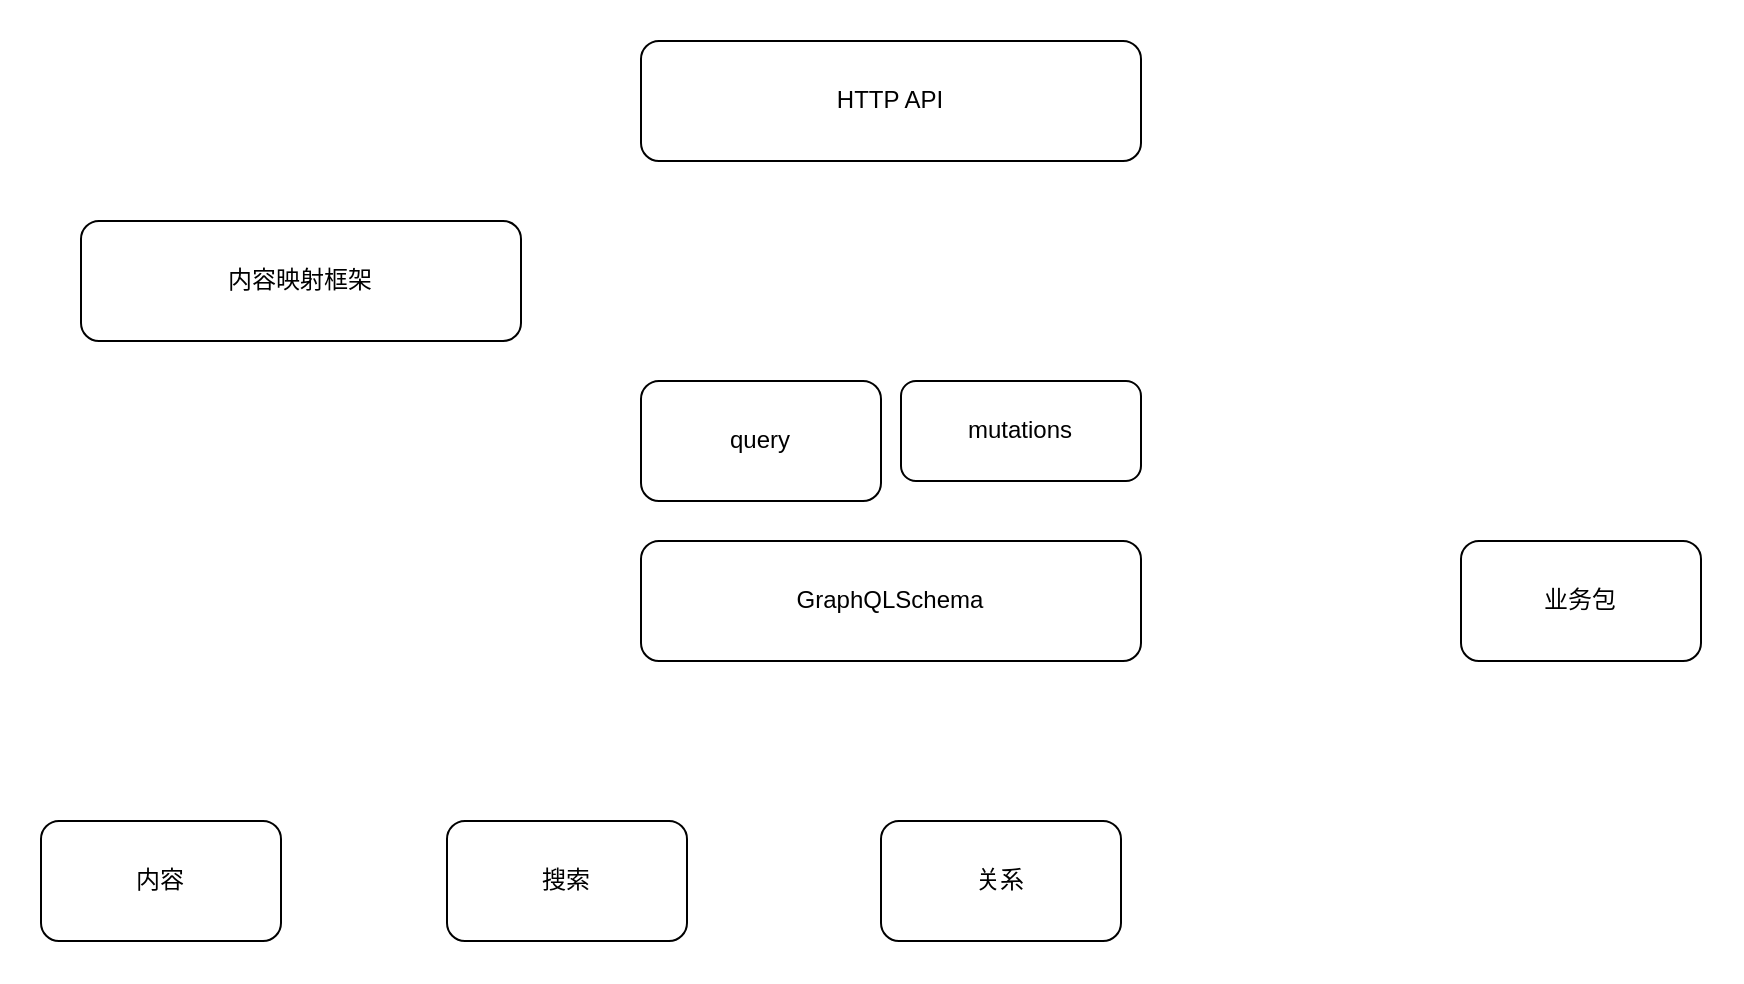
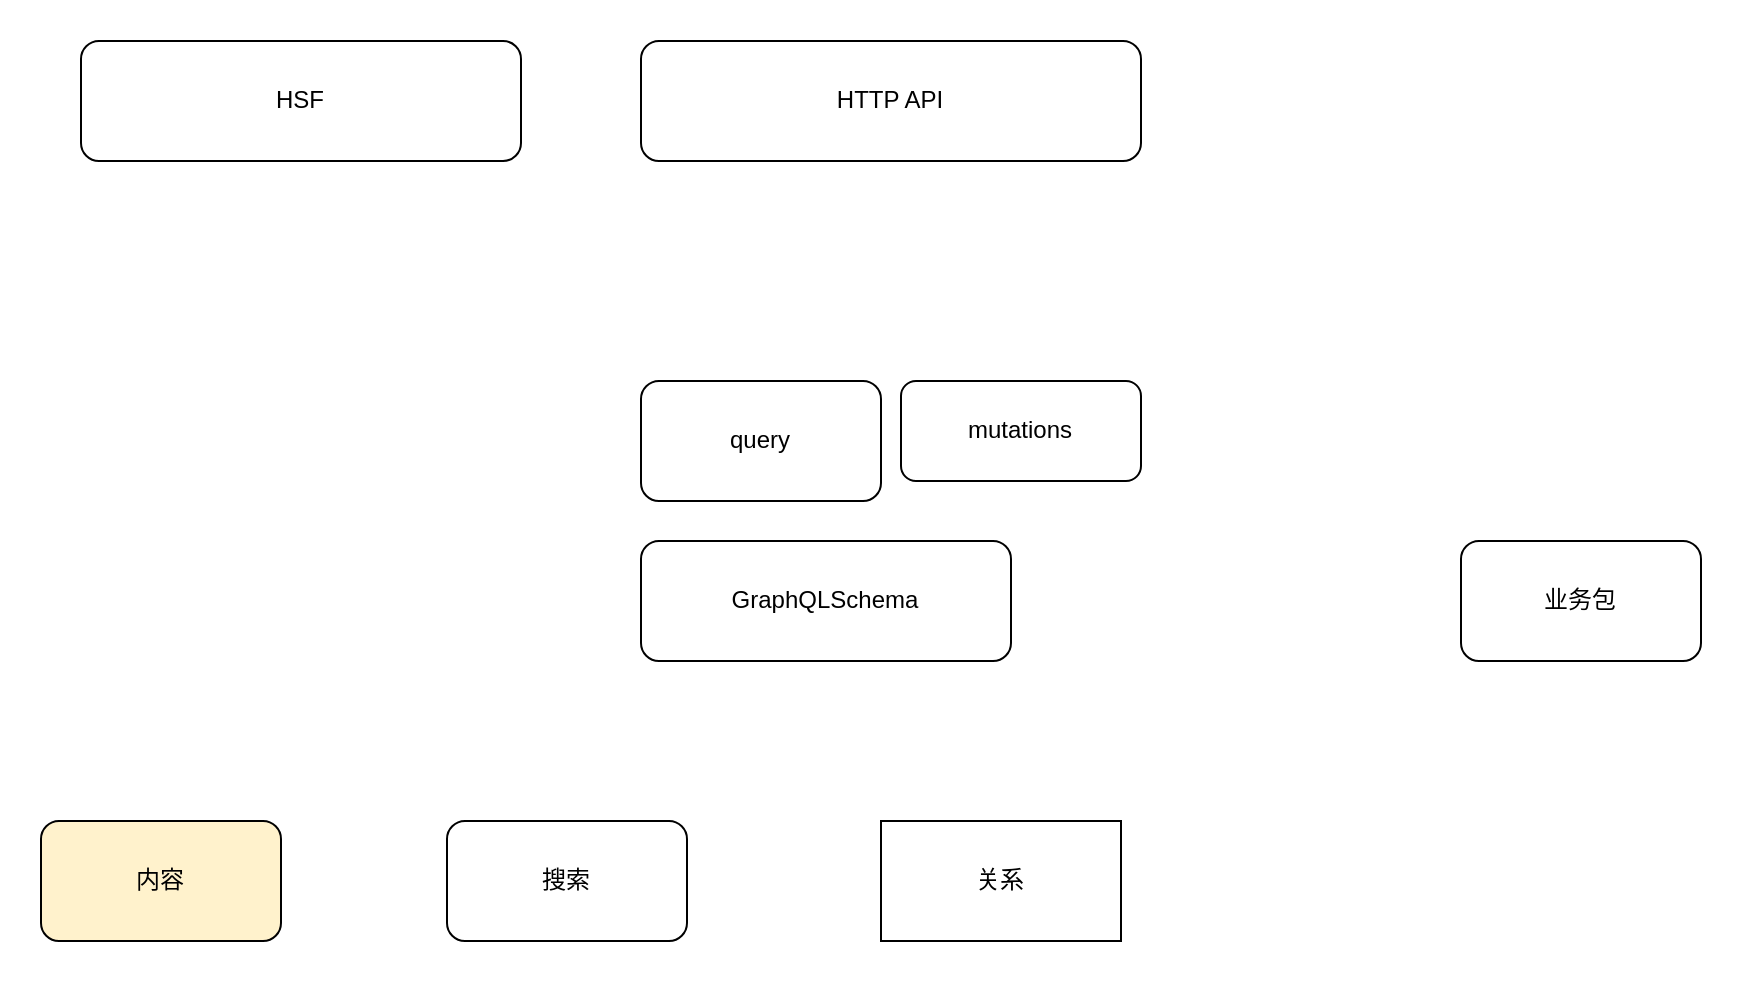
none -> (301, 101)
(301, 281) -> none
(891, 601) -> (826, 601)
(161, 881) -> (161, 881)
(1001, 881) -> (1001, 881)
